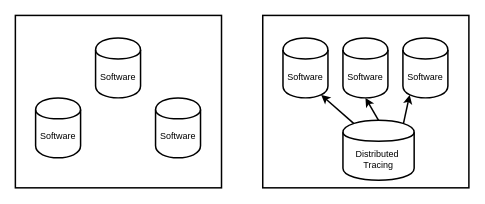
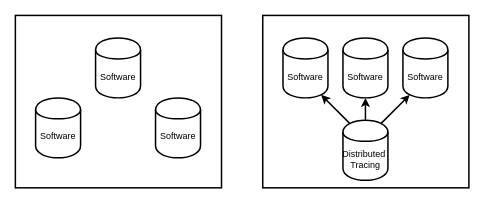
(379, 150) -> (366, 150)
